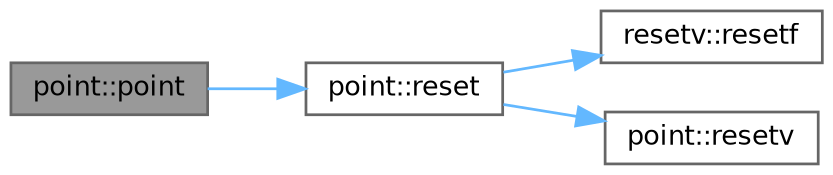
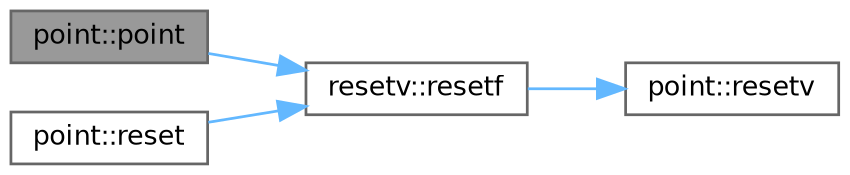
(242, 89) -> (243, 59)
(540, 110) -> (562, 89)
